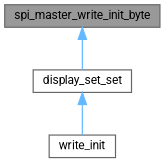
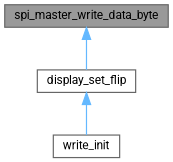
(82, 16) -> (86, 16)
(82, 81) -> (86, 81)
